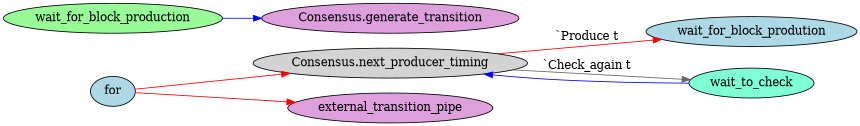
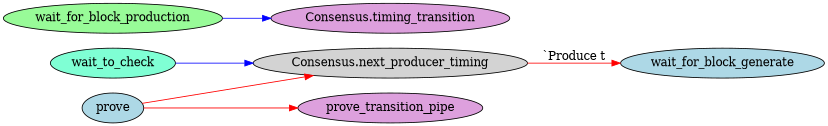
(390, 18) -> (390, 18)
(751, 32) -> (722, 63)
(597, 75) -> none
(113, 91) -> (113, 108)
(390, 108) -> (390, 108)
